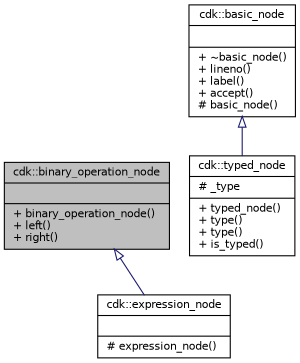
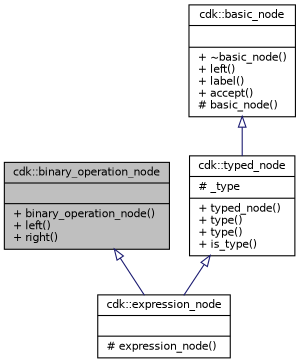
(224, 70) -> (217, 70)
(231, 244) -> (228, 244)
none -> (194, 280)
